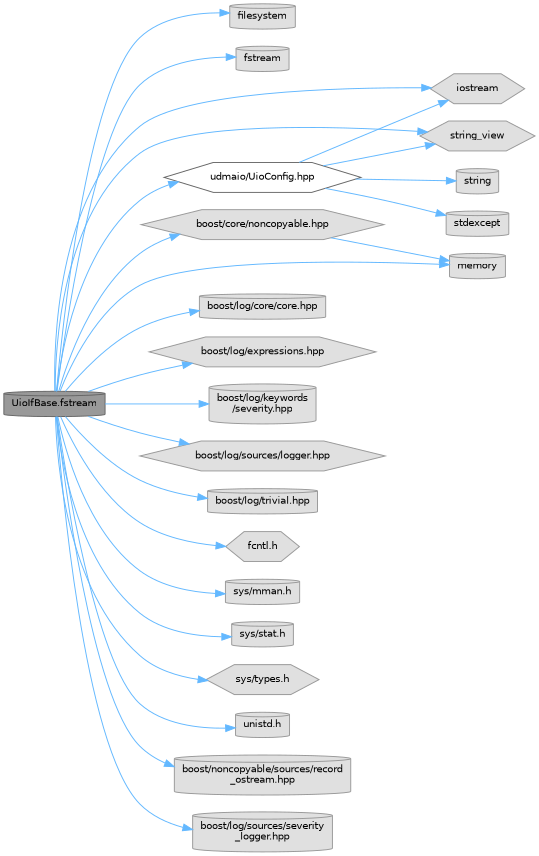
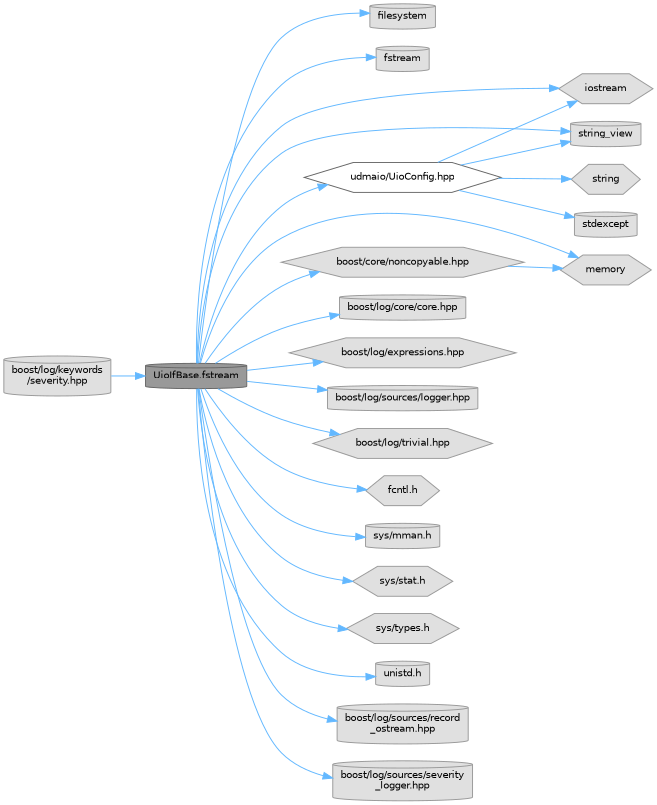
(477, 136) -> (606, 134)
(477, 181) -> (606, 179)
(477, 266) -> (606, 270)
(152, 404) -> (123, 376)
(263, 456) -> (403, 398)
(263, 501) -> (403, 443)
(263, 634) -> (403, 581)
(263, 775) -> (403, 724)
